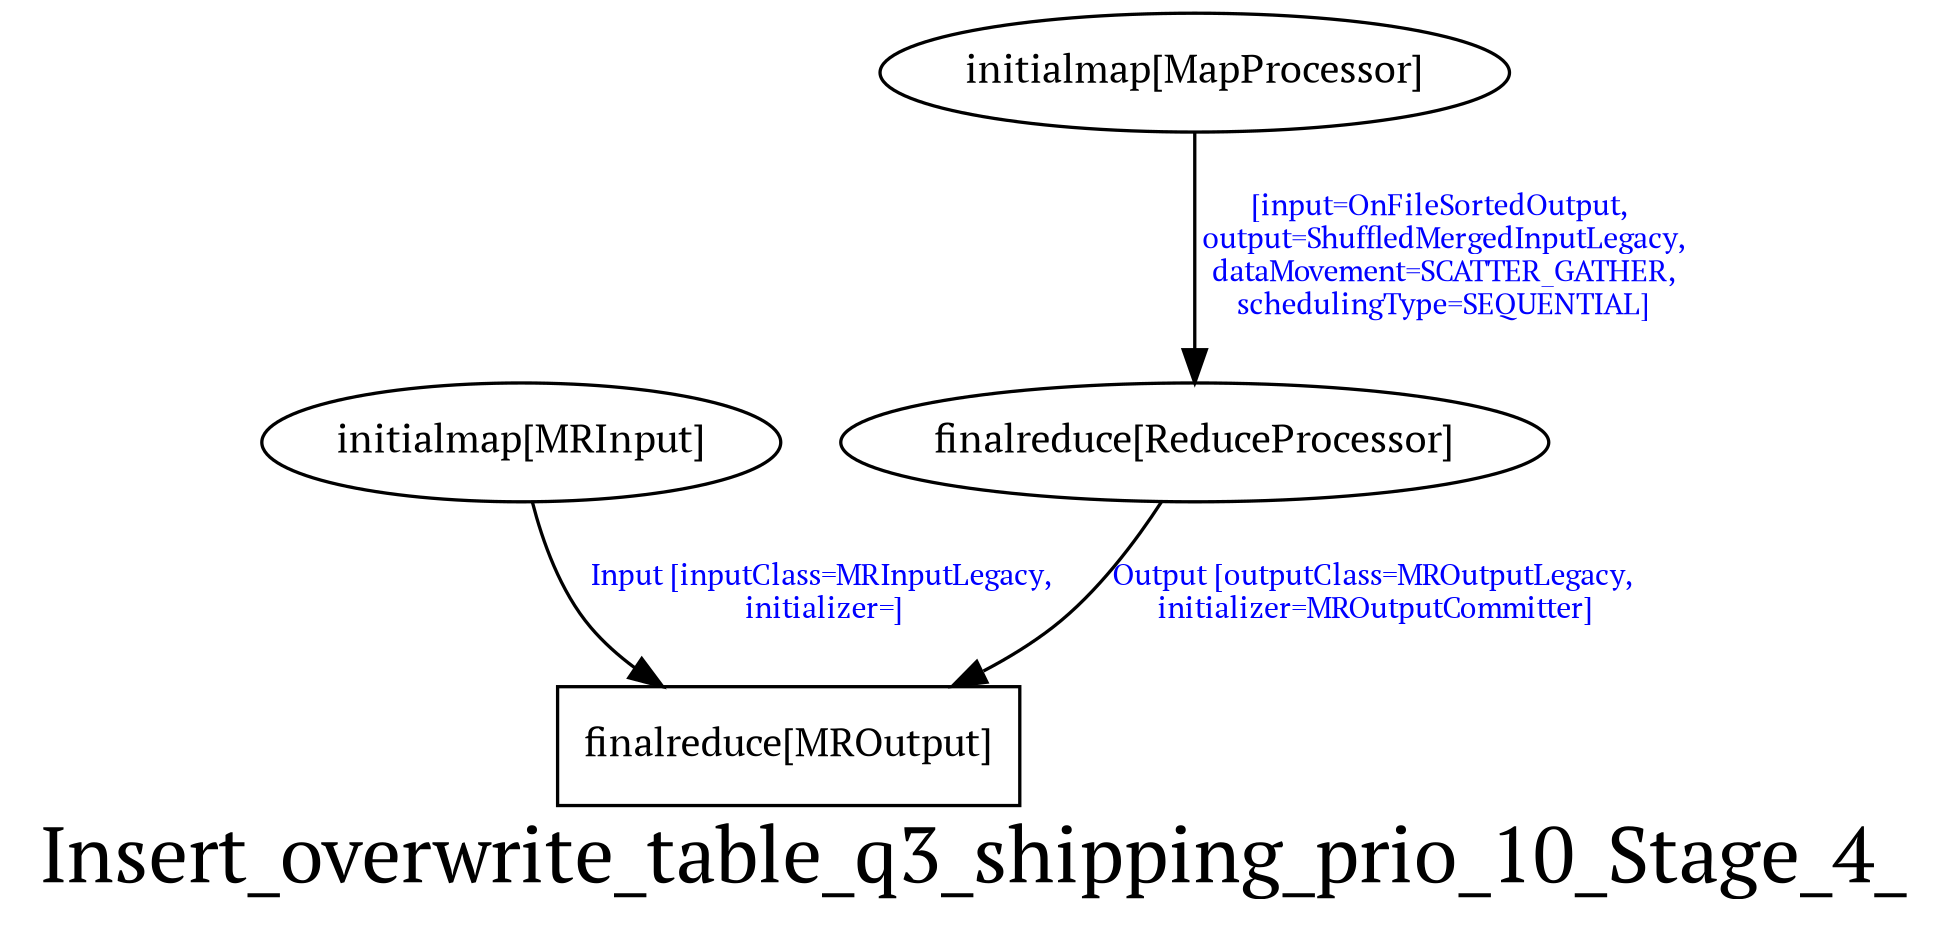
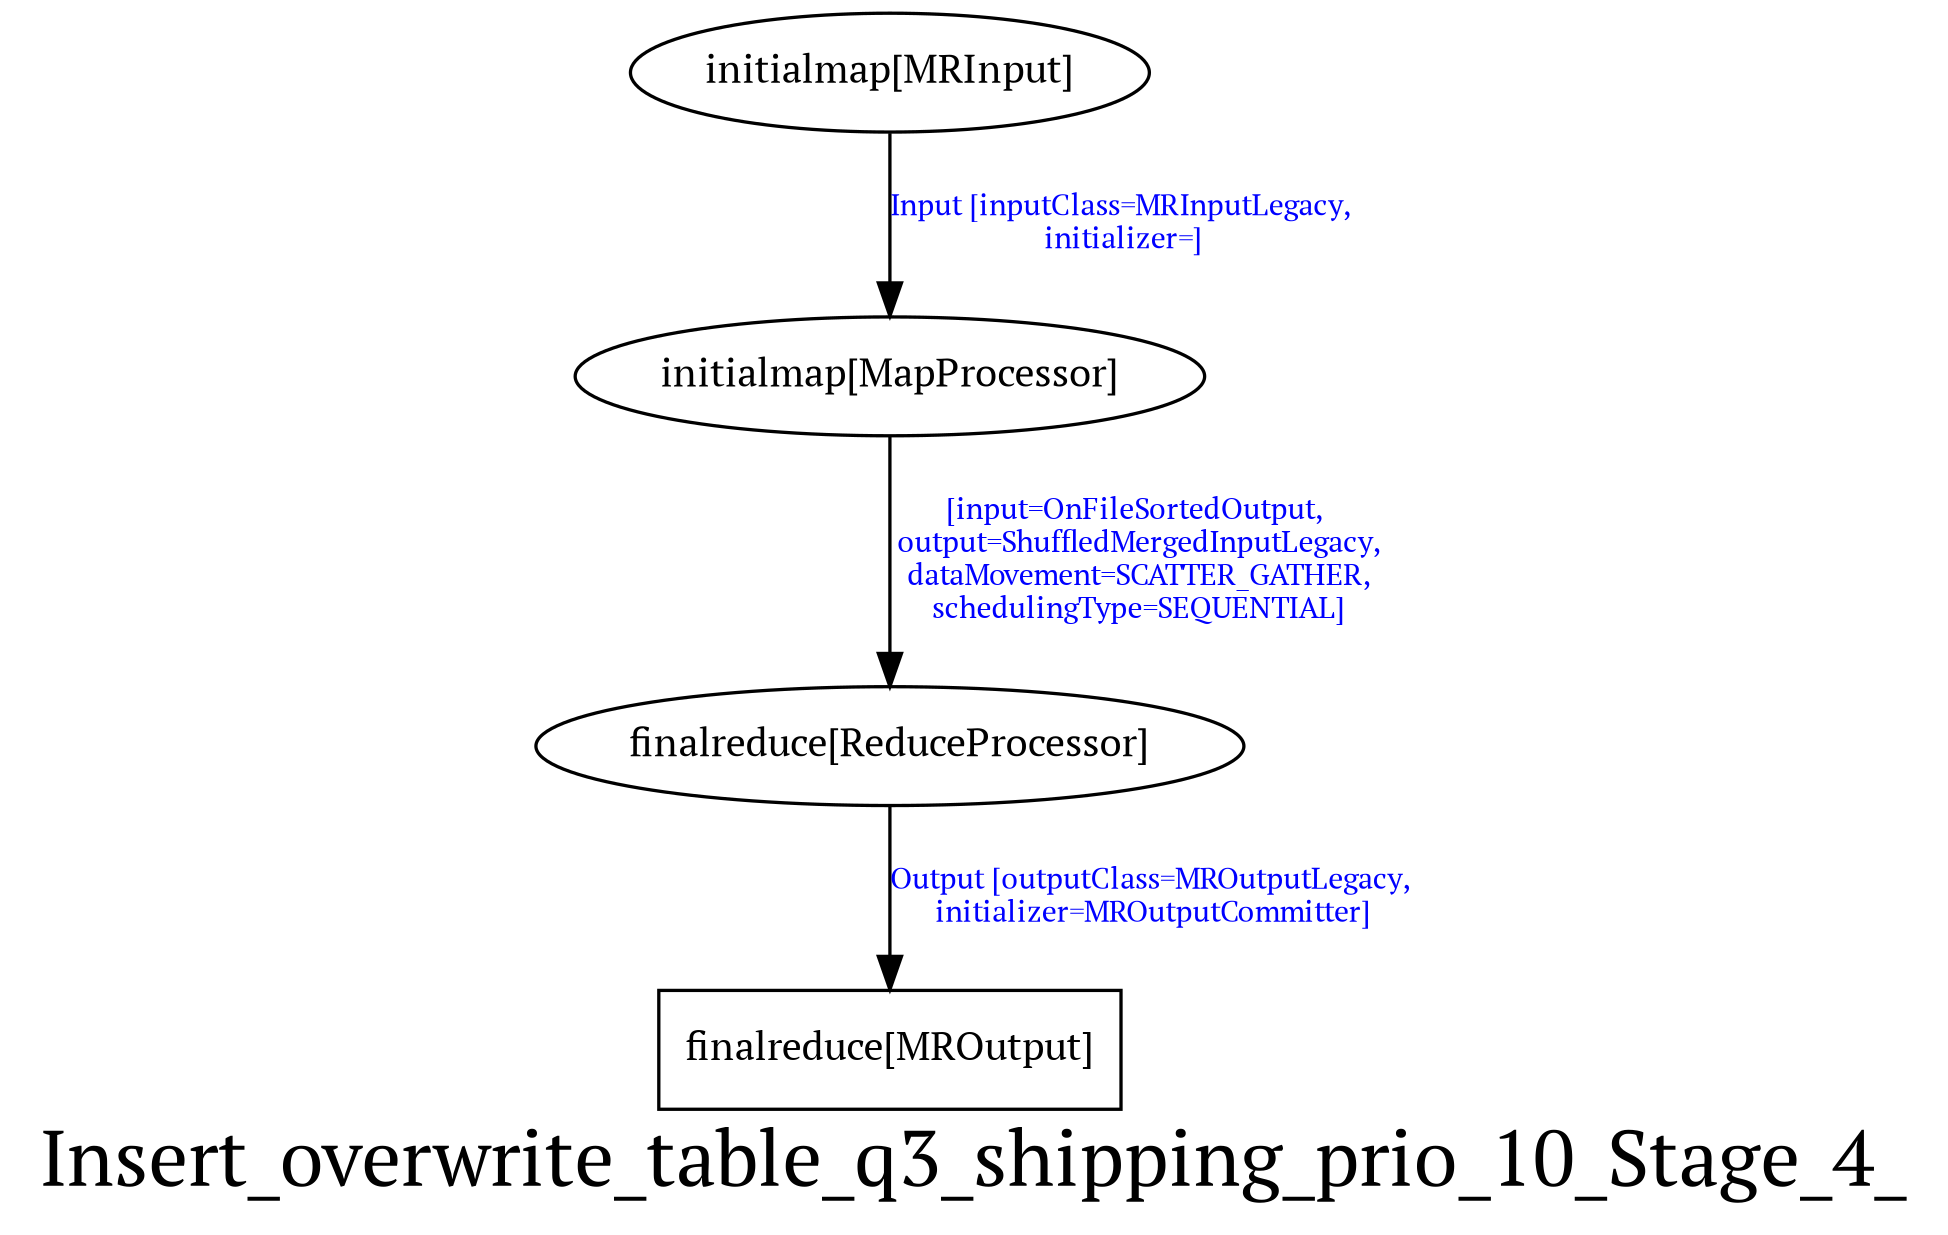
(568, 595) -> (890, 208)
